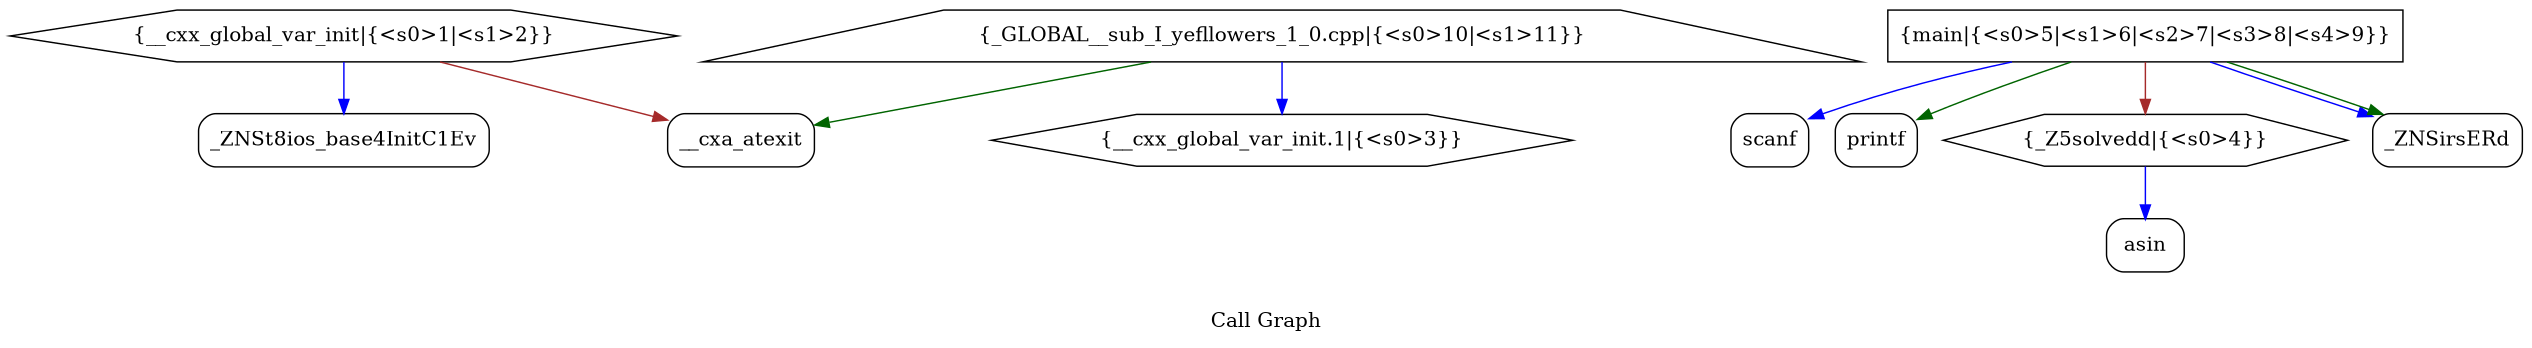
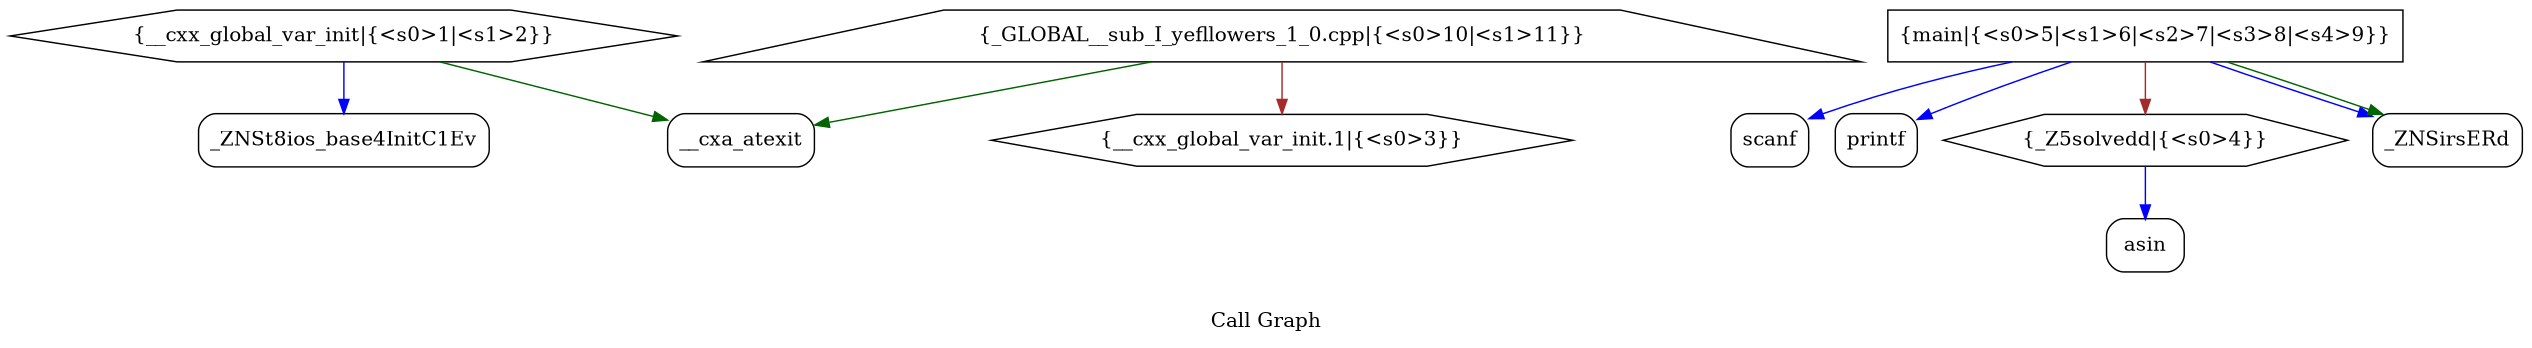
(1282, 81) -> (1282, 81)
(2001, 87) -> (2001, 87)
(547, 89) -> (547, 89)
